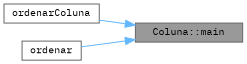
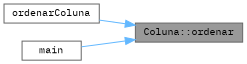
(189, 33) -> (189, 33)
(52, 51) -> (52, 51)
